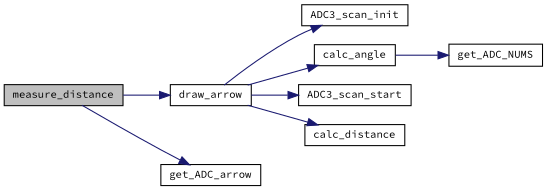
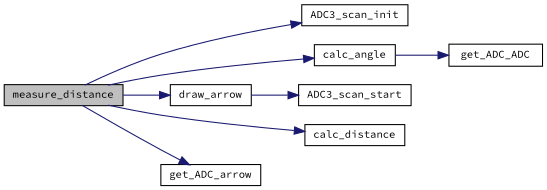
(266, 54) -> (186, 47)
(496, 55) -> (496, 55)
(278, 77) -> (205, 69)
(278, 114) -> (201, 121)
